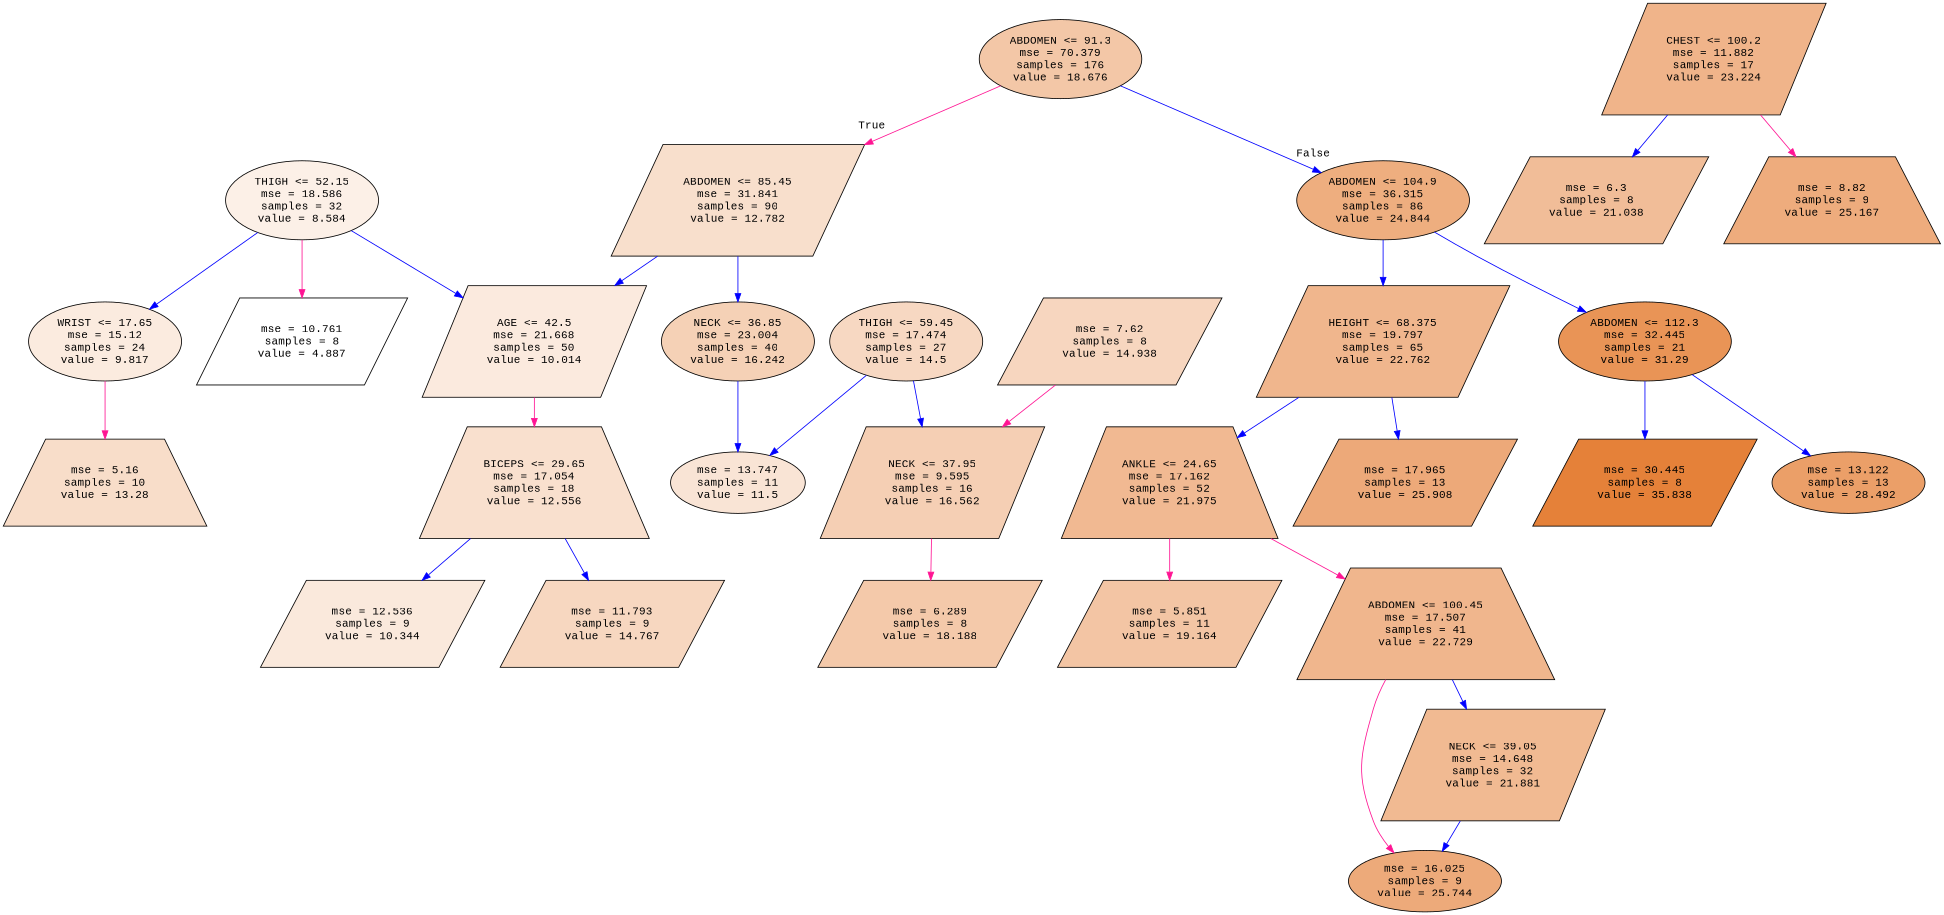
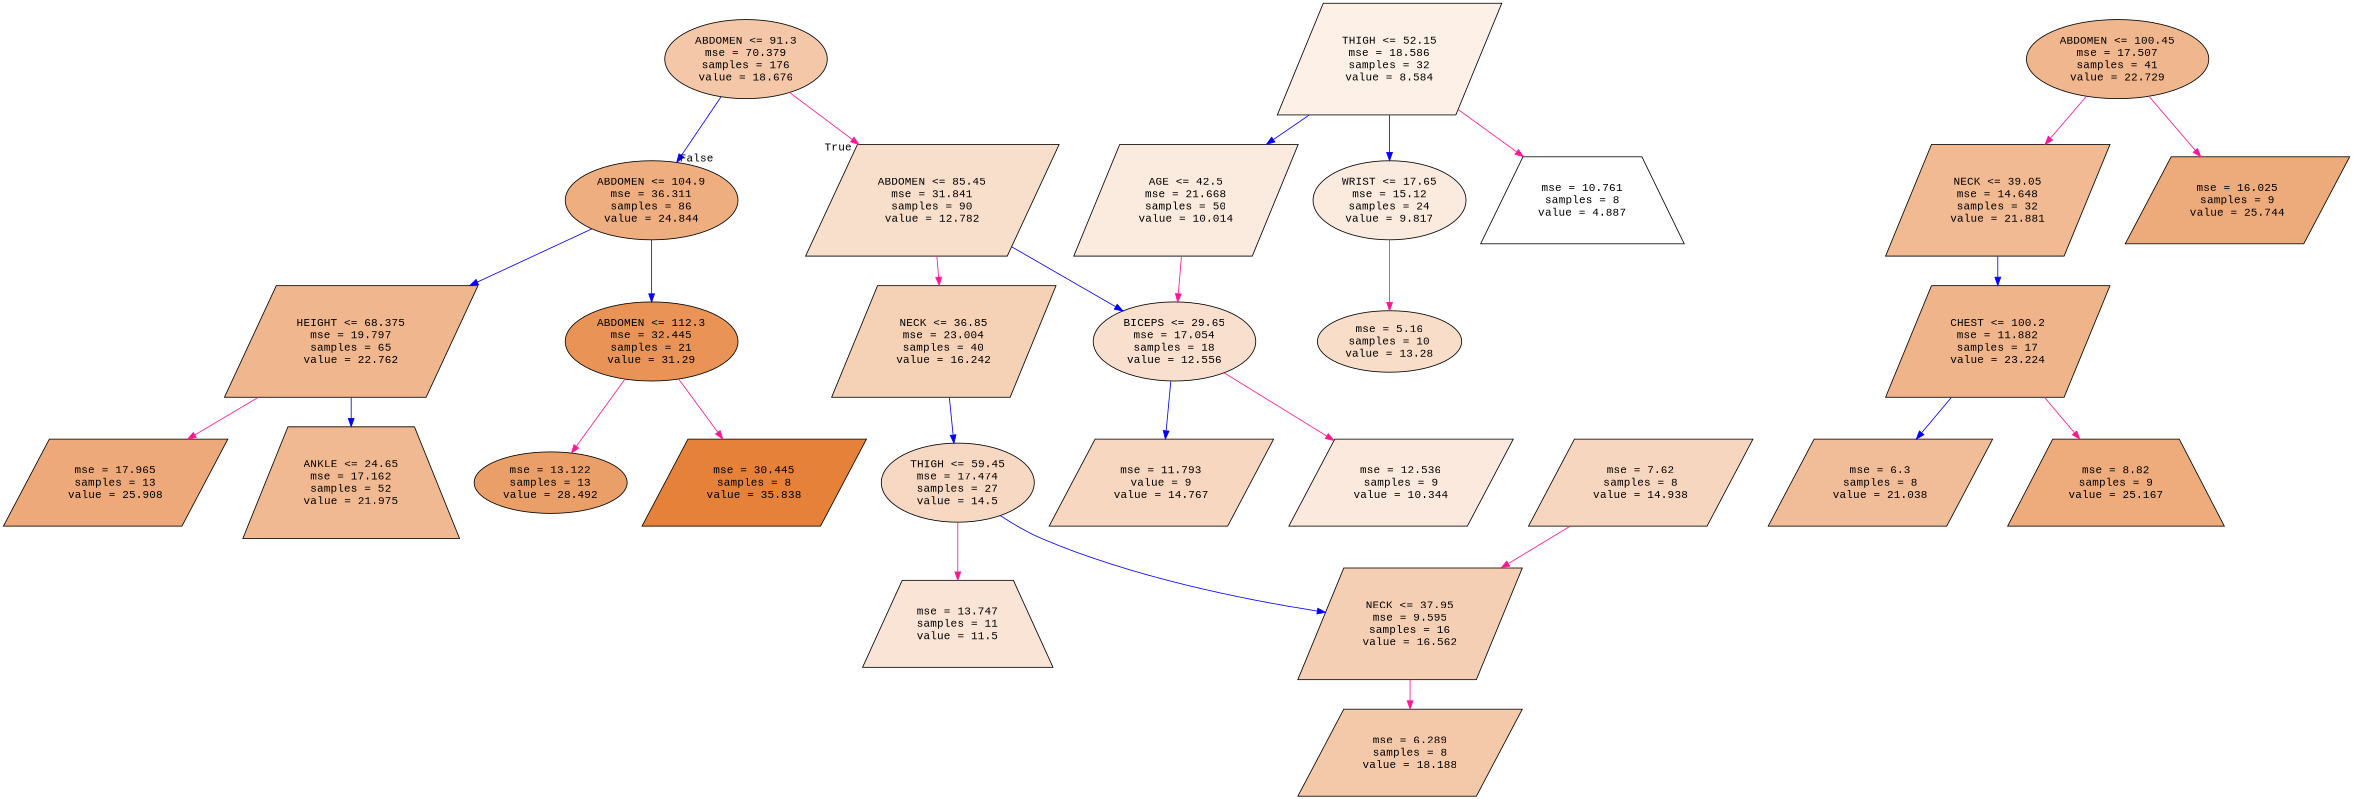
(302, 200) -> (1390, 59)
(1383, 200) -> (652, 200)
(640, 269) -> (1064, 277)
(738, 275) -> (938, 267)
(302, 342) -> (1582, 200)
(738, 342) -> (944, 341)
(1645, 406) -> (698, 406)
(738, 412) -> (951, 416)
(821, 413) -> (958, 547)
(1748, 413) -> (601, 413)
(1395, 414) -> (226, 416)
(105, 483) -> (1390, 341)
(534, 483) -> (1175, 341)
(738, 483) -> (958, 624)
(450, 557) -> (1275, 404)
(1304, 557) -> none
(612, 624) -> (1161, 483)
(1170, 624) -> none
(1426, 624) -> (2118, 59)
(1458, 691) -> (2069, 117)
(1453, 833) -> (1998, 267)
(1425, 881) -> (2238, 200)
